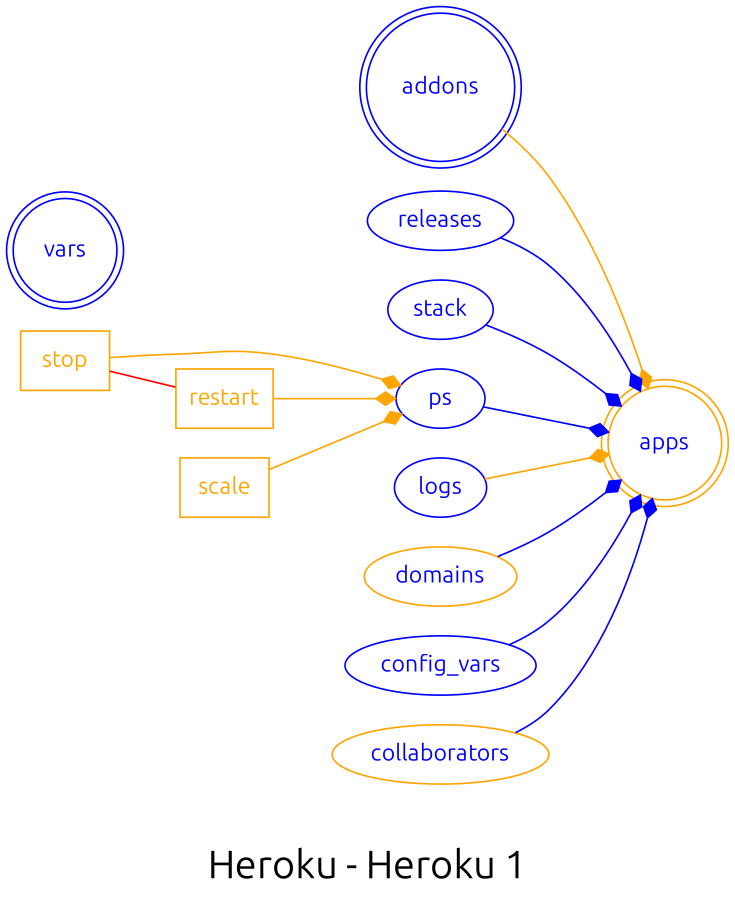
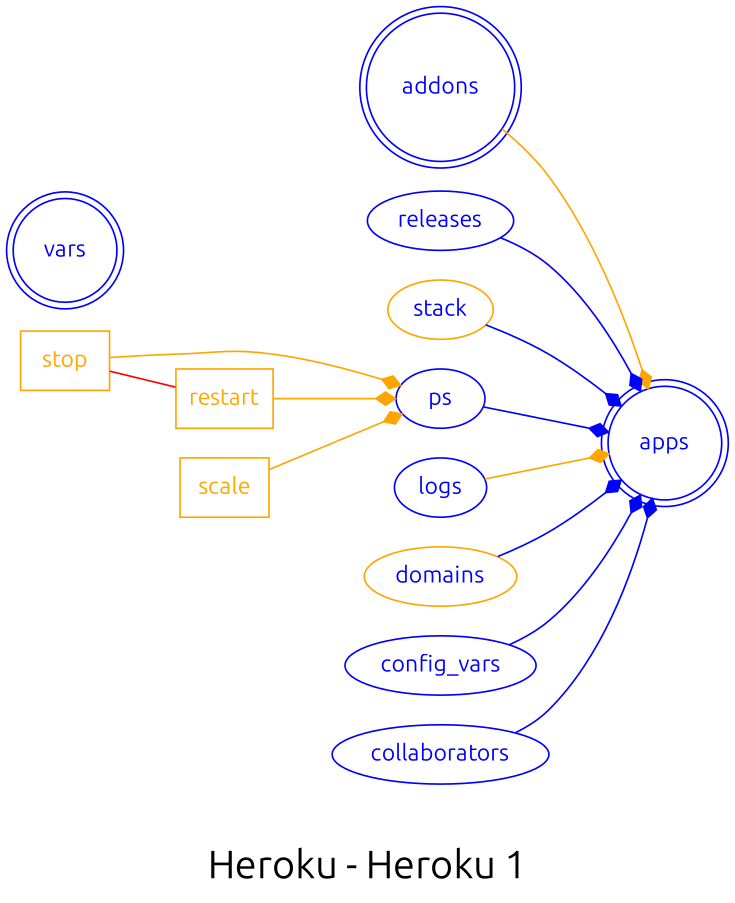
(441, 310) -> (441, 310)
(665, 443) -> (665, 443)
(441, 754) -> (441, 754)
